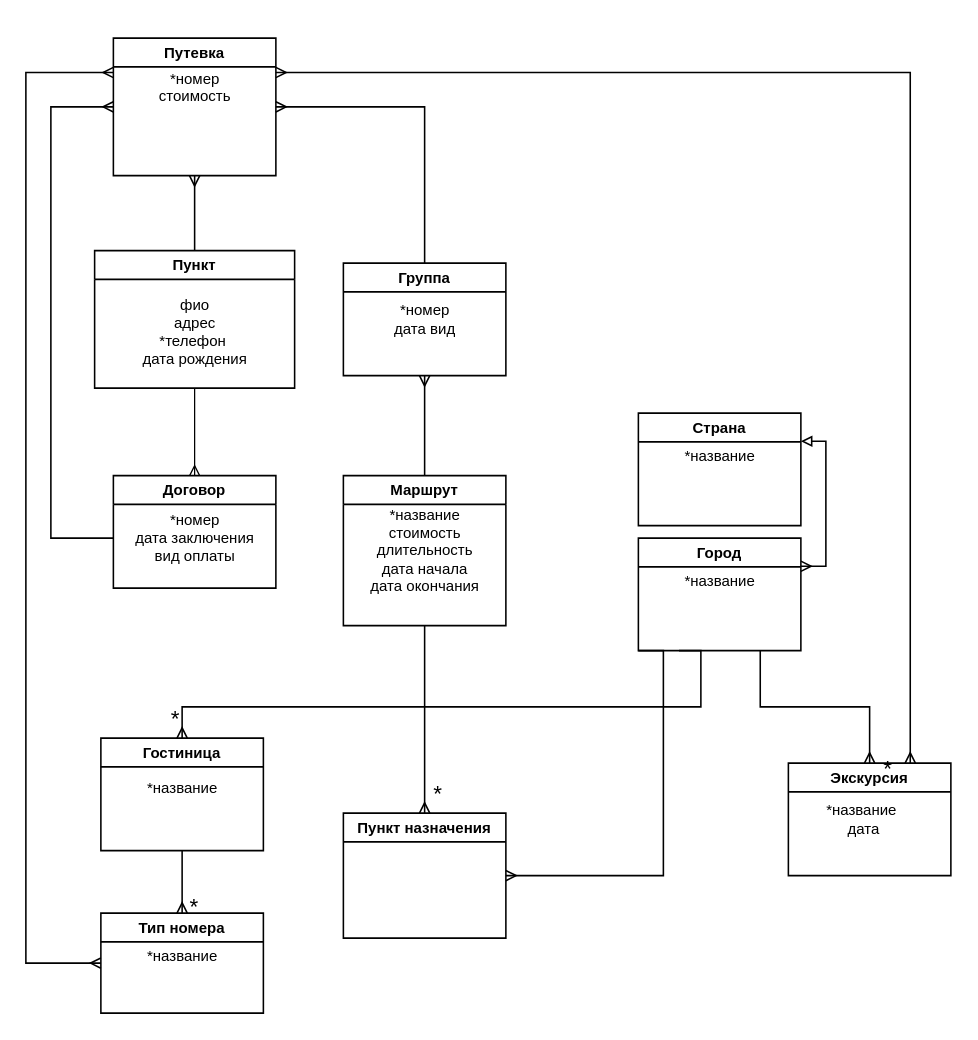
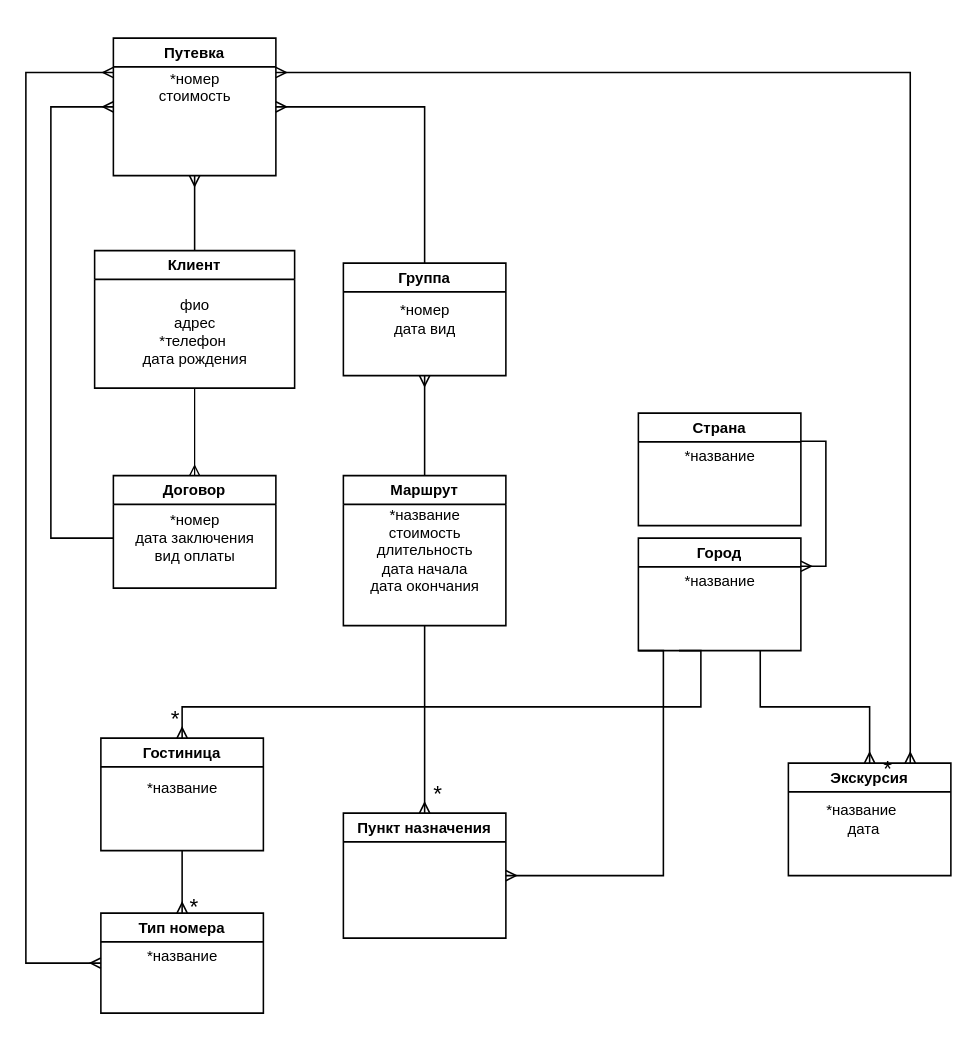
(194, 266) -> (194, 266)
(812, 441) -> (808, 441)
